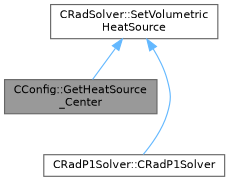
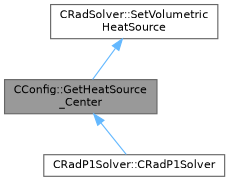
(170, 103) -> (114, 139)
